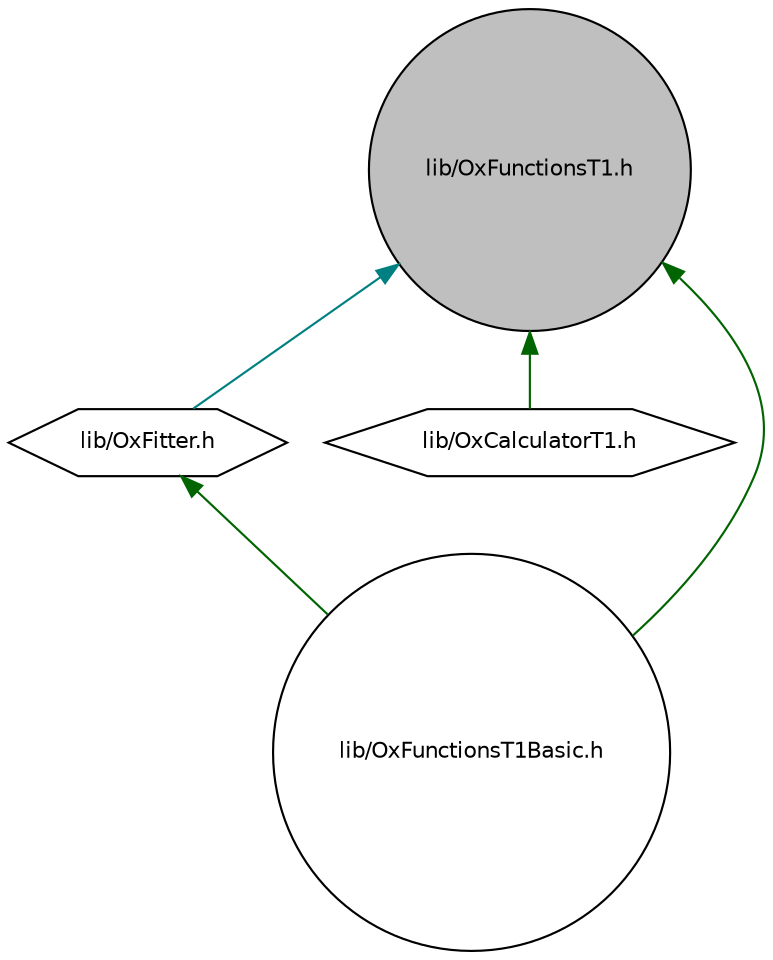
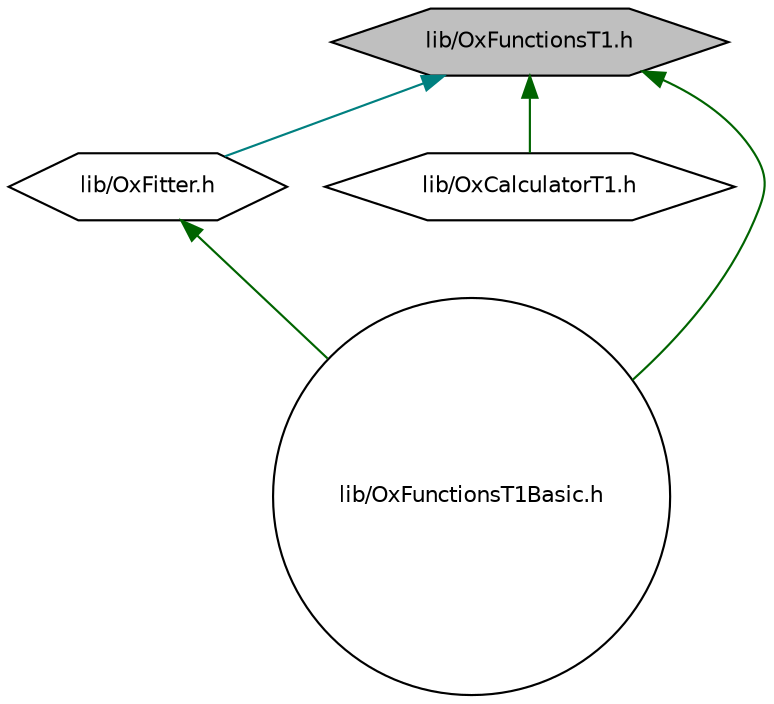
(530, 170) -> (530, 42)
